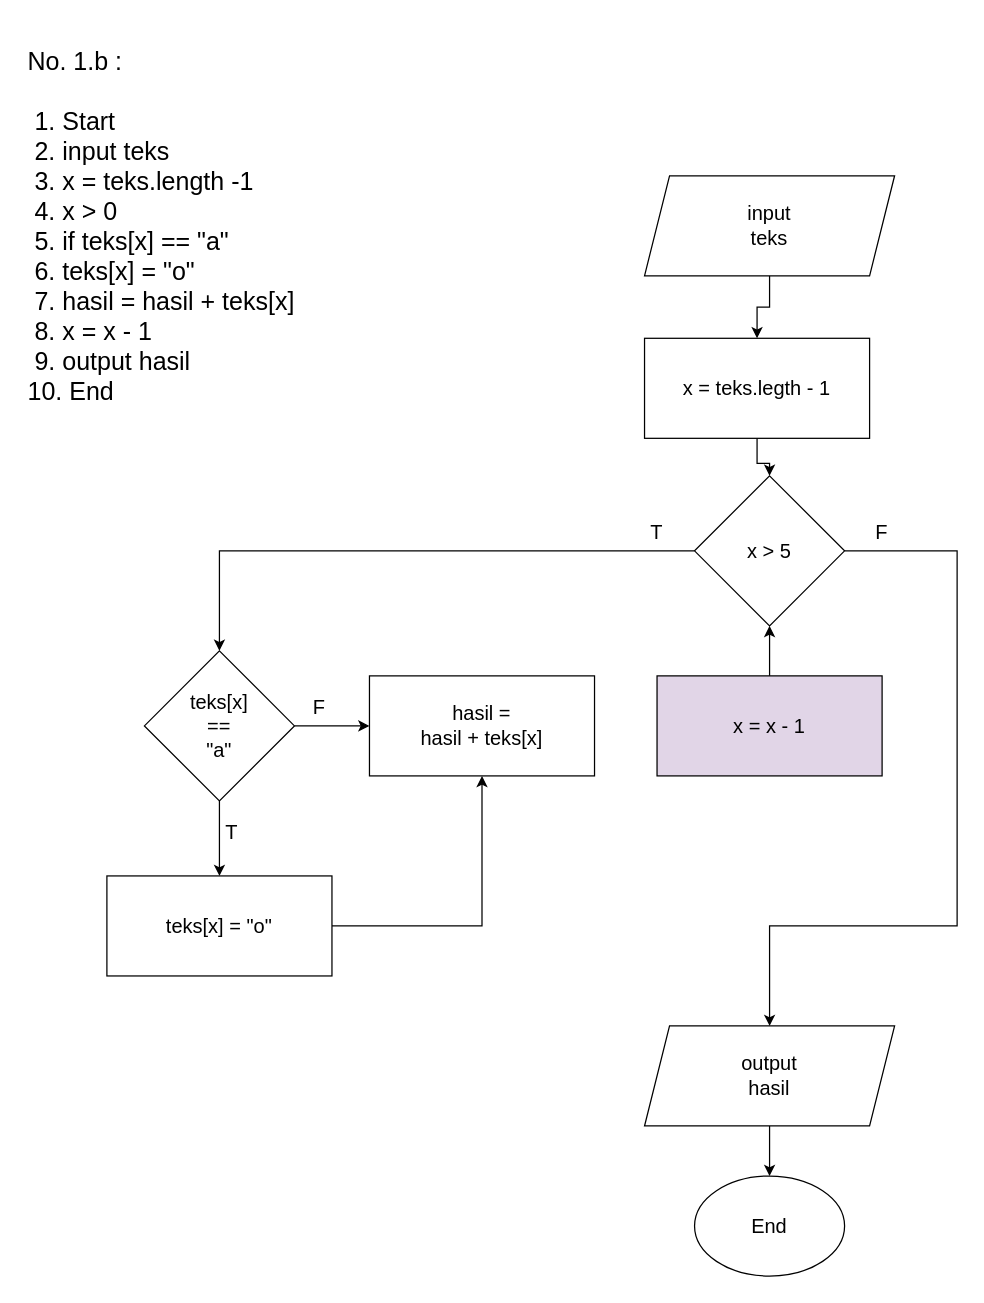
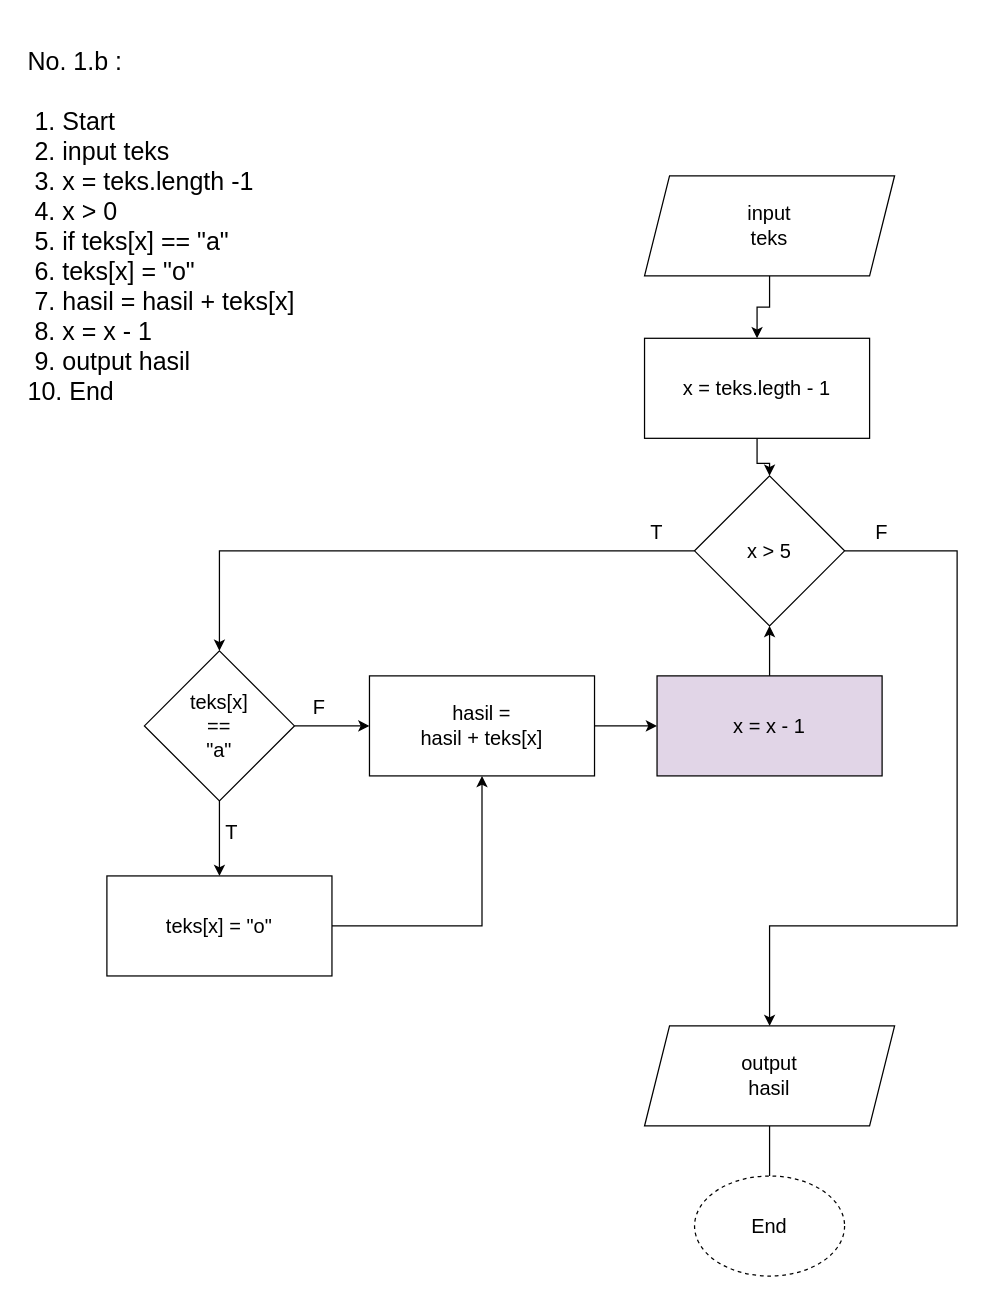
none -> (622, 726)
(769, 1166) -> (769, 1170)
(769, 1226) -> (769, 1226)
